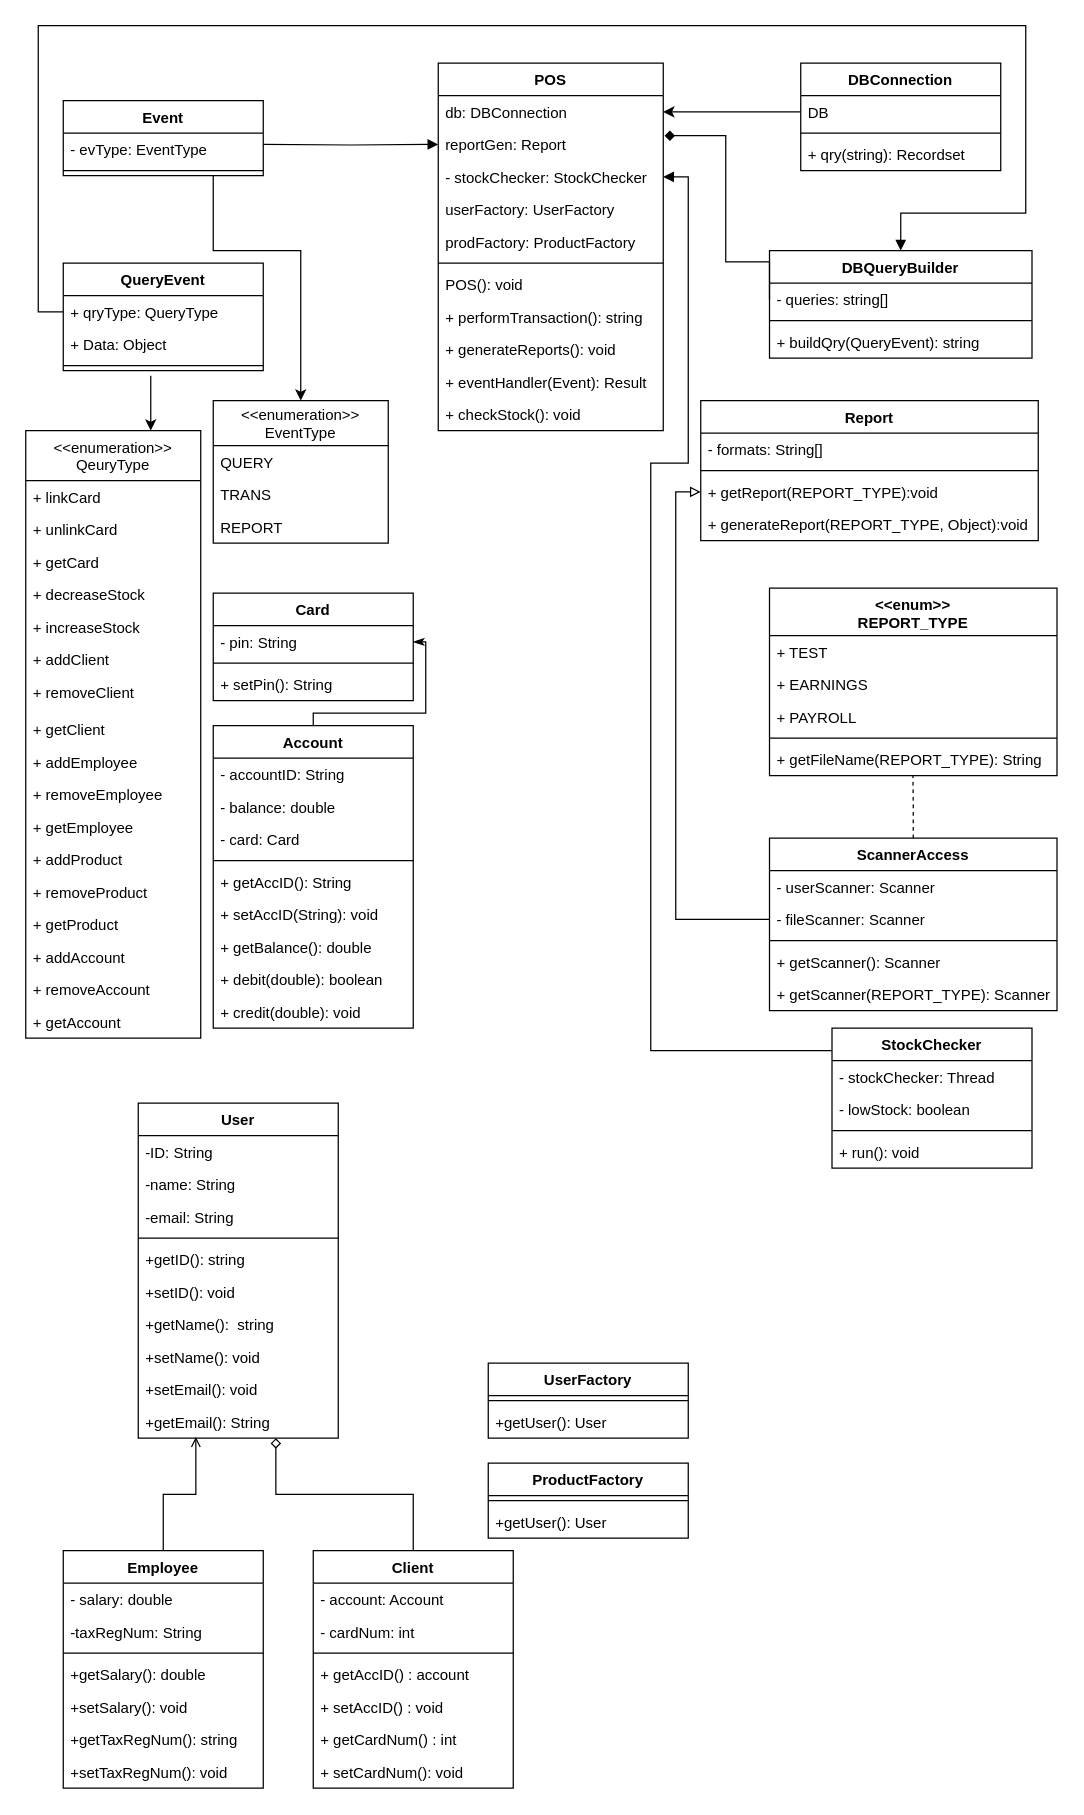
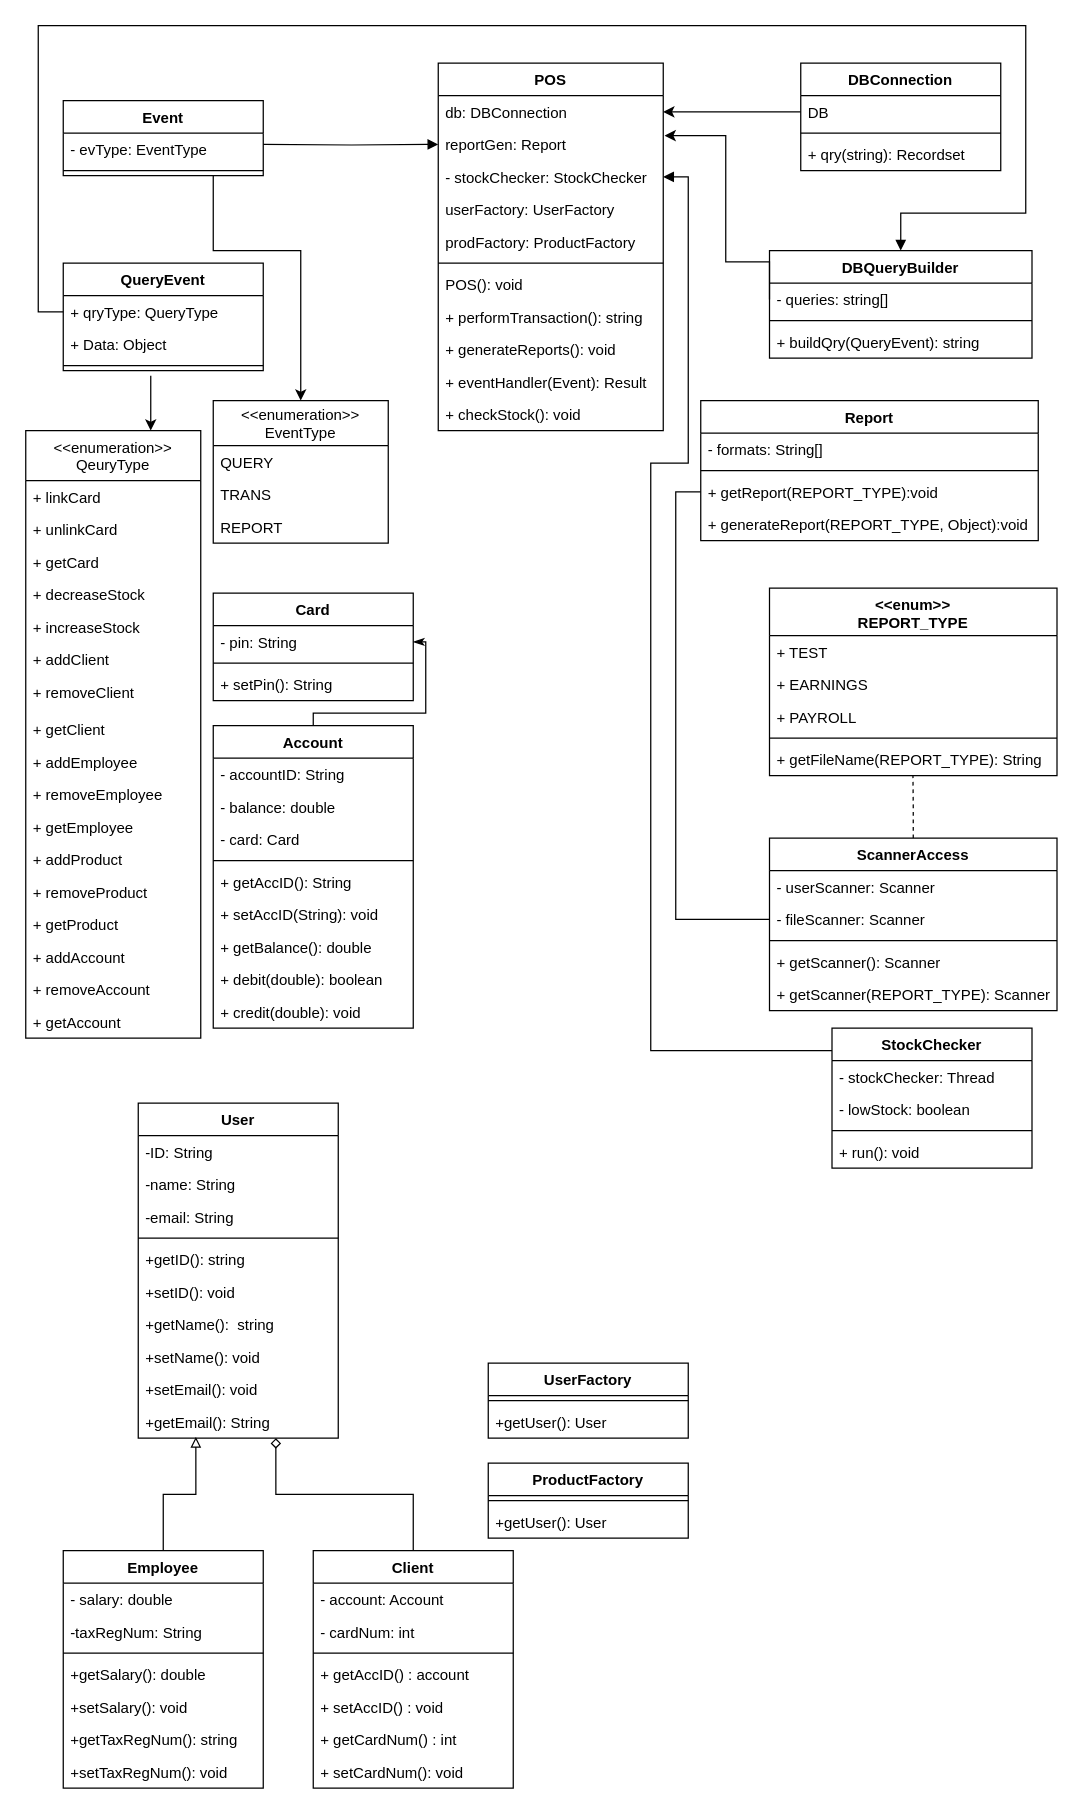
(675, 136) -> (674, 136)
(689, 492) -> (693, 492)
(196, 1445) -> (196, 1448)
